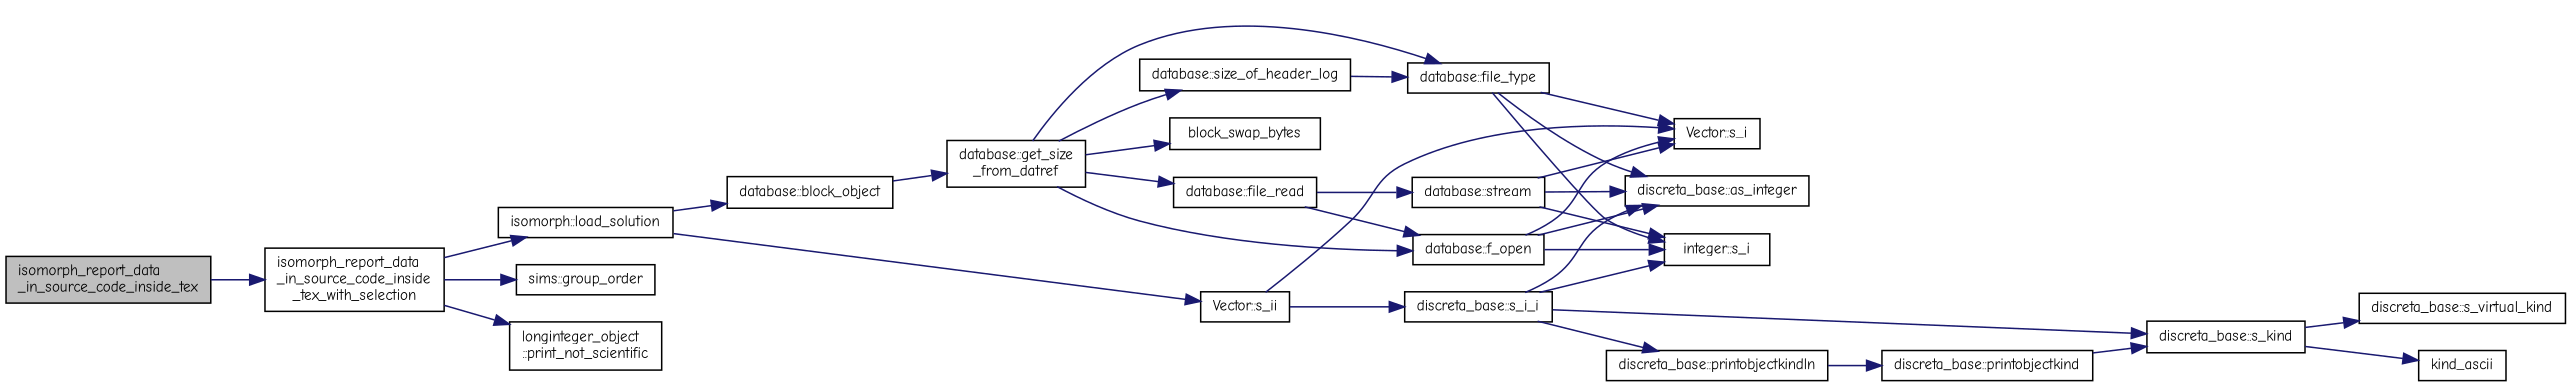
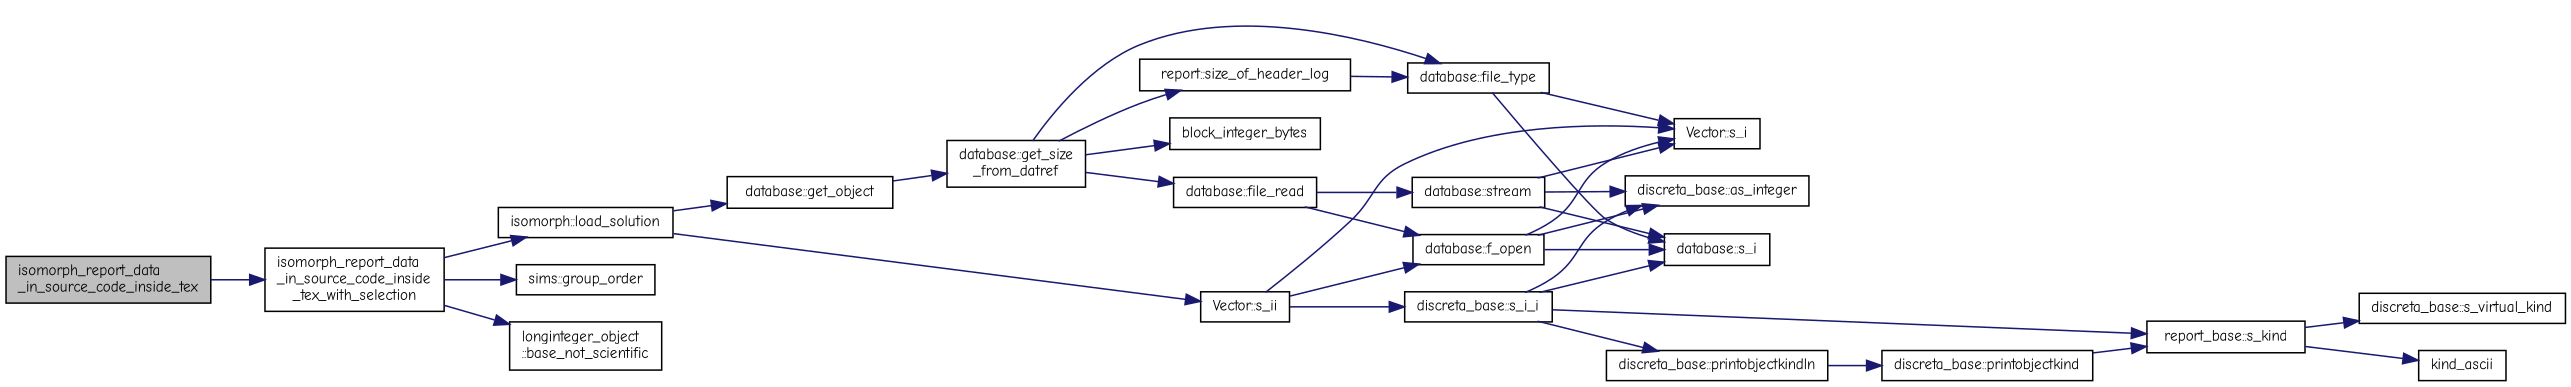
(1245, 75) -> (1245, 75)
(1245, 134) -> (1245, 134)
(1561, 138) -> none
(810, 192) -> (810, 192)
(1223, 238) -> (1347, 282)
(1717, 250) -> (1717, 250)
(2226, 337) -> (2226, 337)
(586, 346) -> (586, 346)
